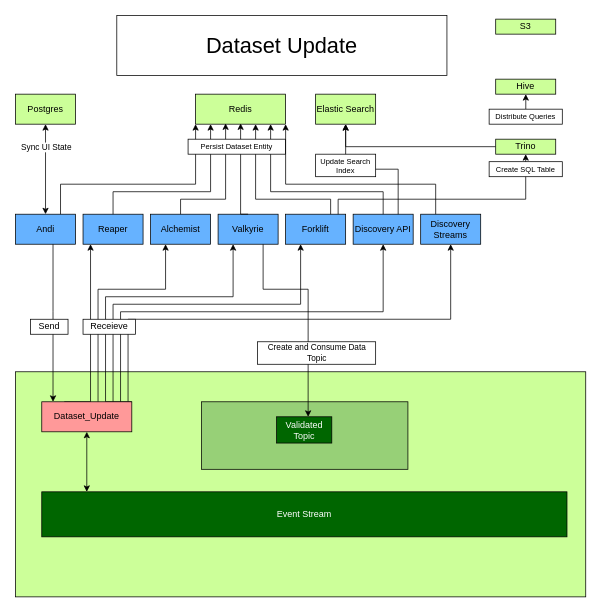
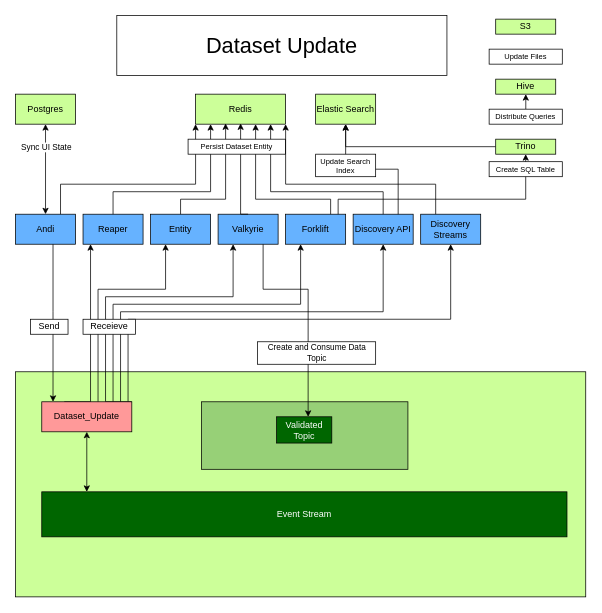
none -> (525, 57)
(180, 229) -> (180, 229)
